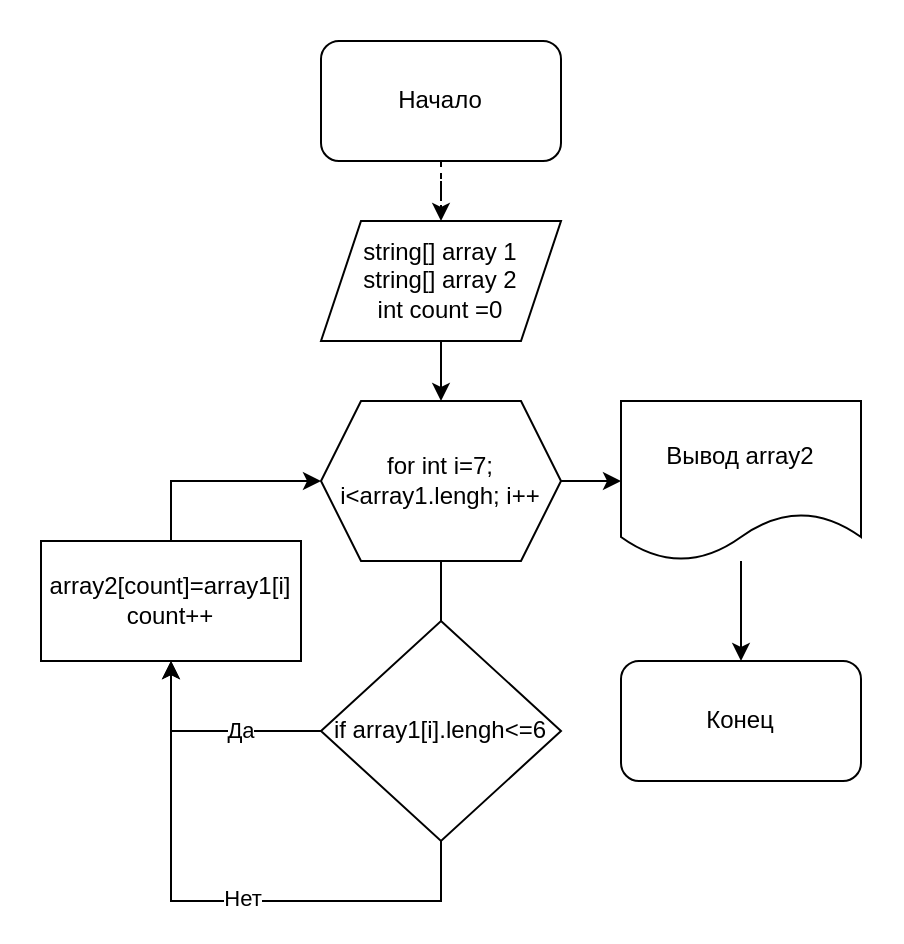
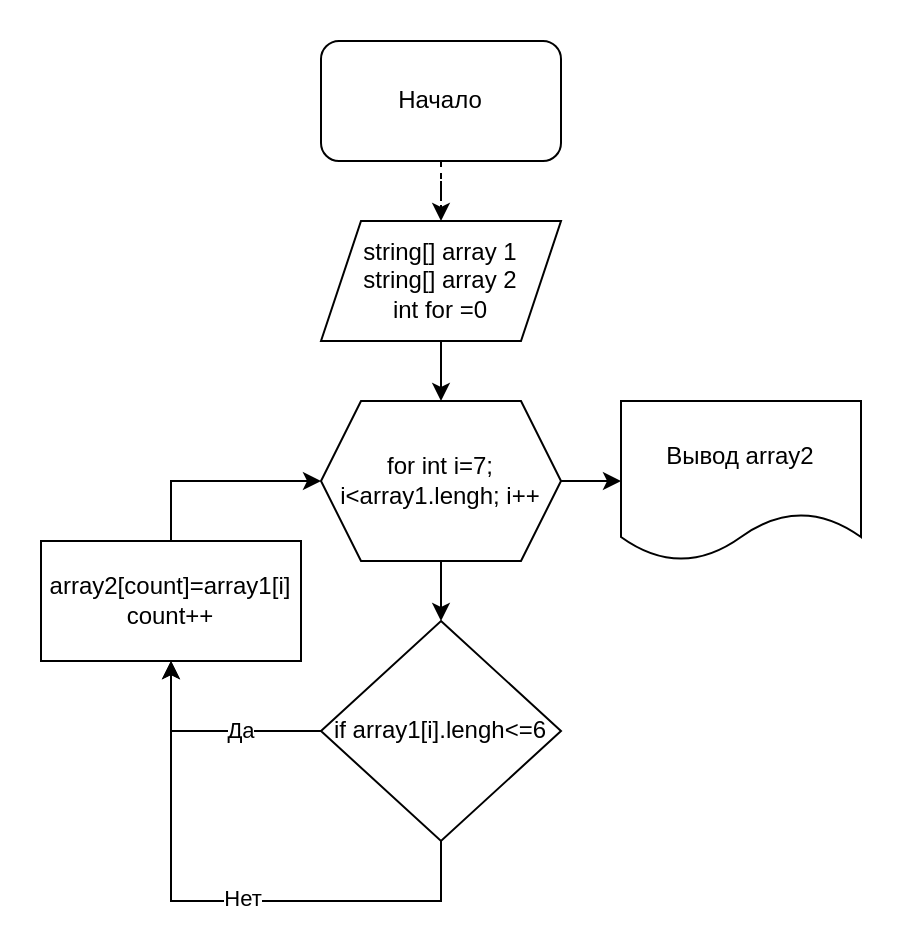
(441, 281) -> (441, 281)
(741, 604) -> none
(441, 611) -> (441, 606)
(741, 721) -> none
